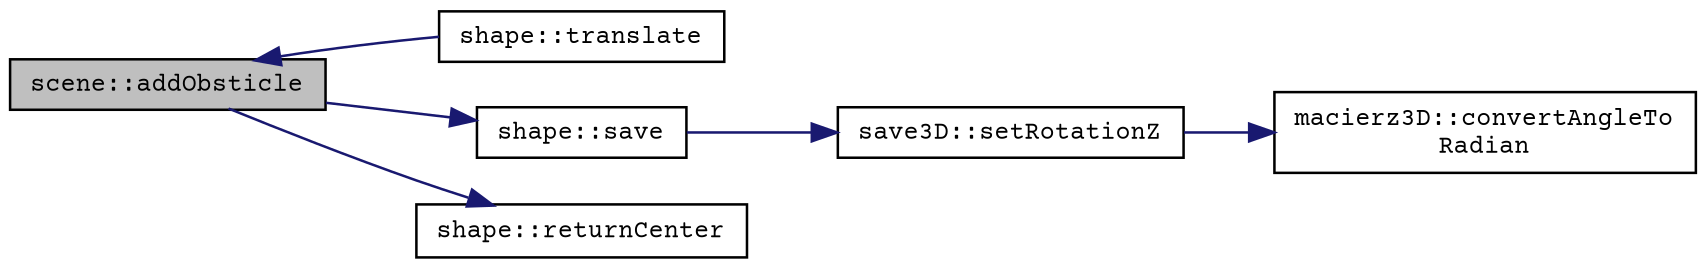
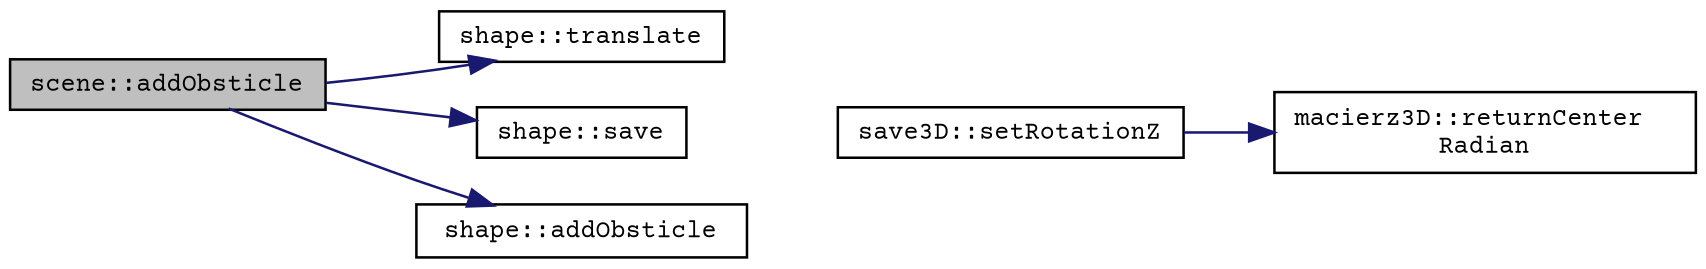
(360, 45) -> (398, 75)
(749, 132) -> none
(1485, 132) -> (1485, 132)
(582, 231) -> (582, 231)
